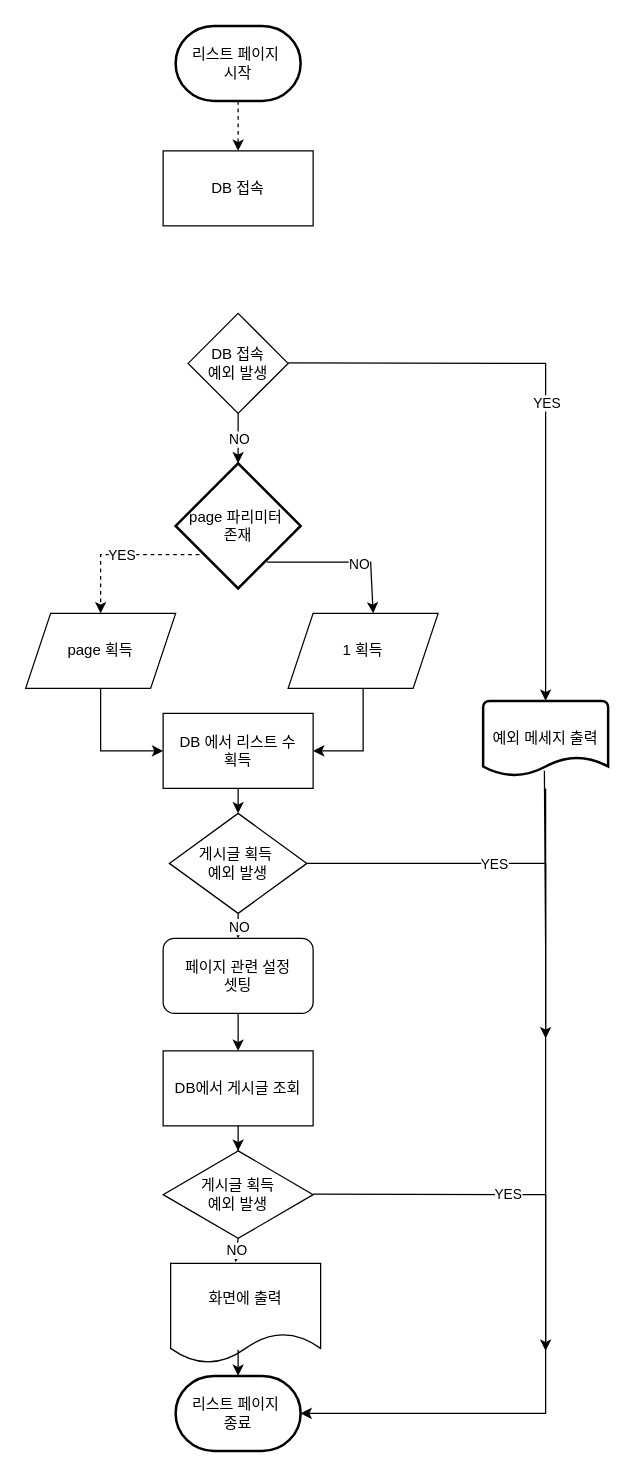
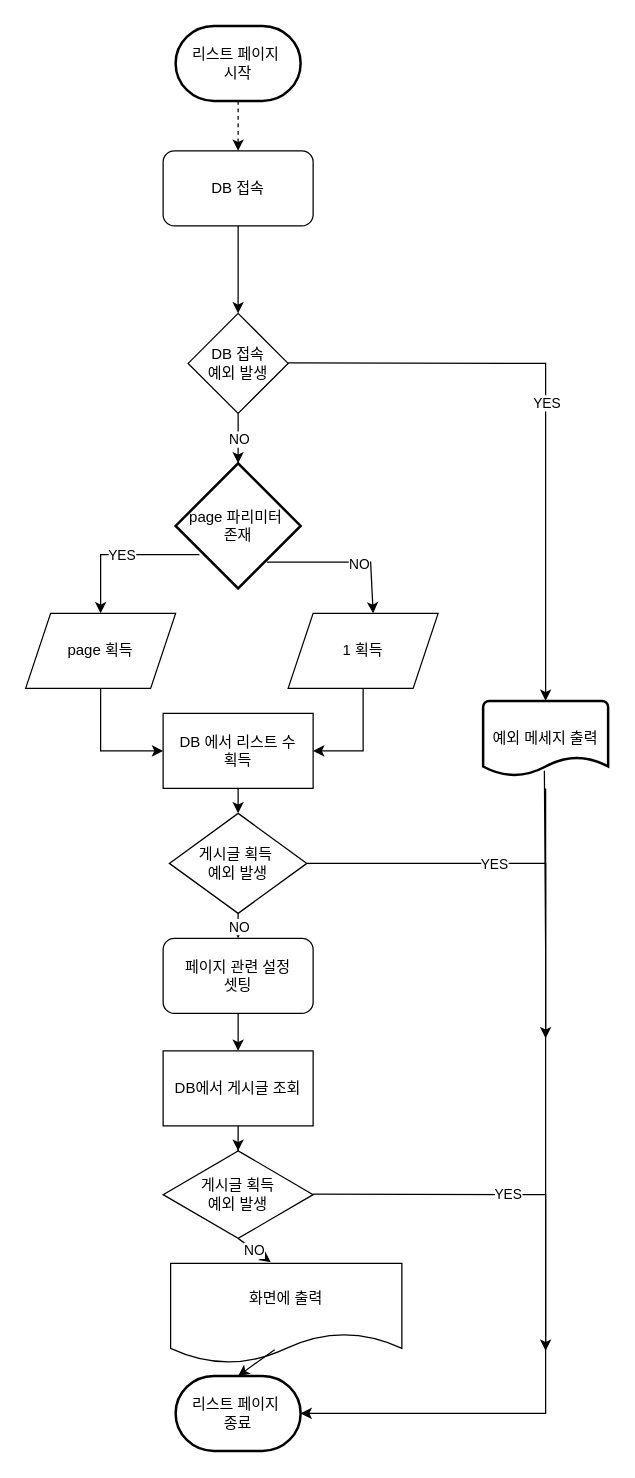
(238, 188) -> (238, 188)
none -> (238, 265)
(167, 554) -> (167, 554)
(246, 1313) -> (286, 1313)
